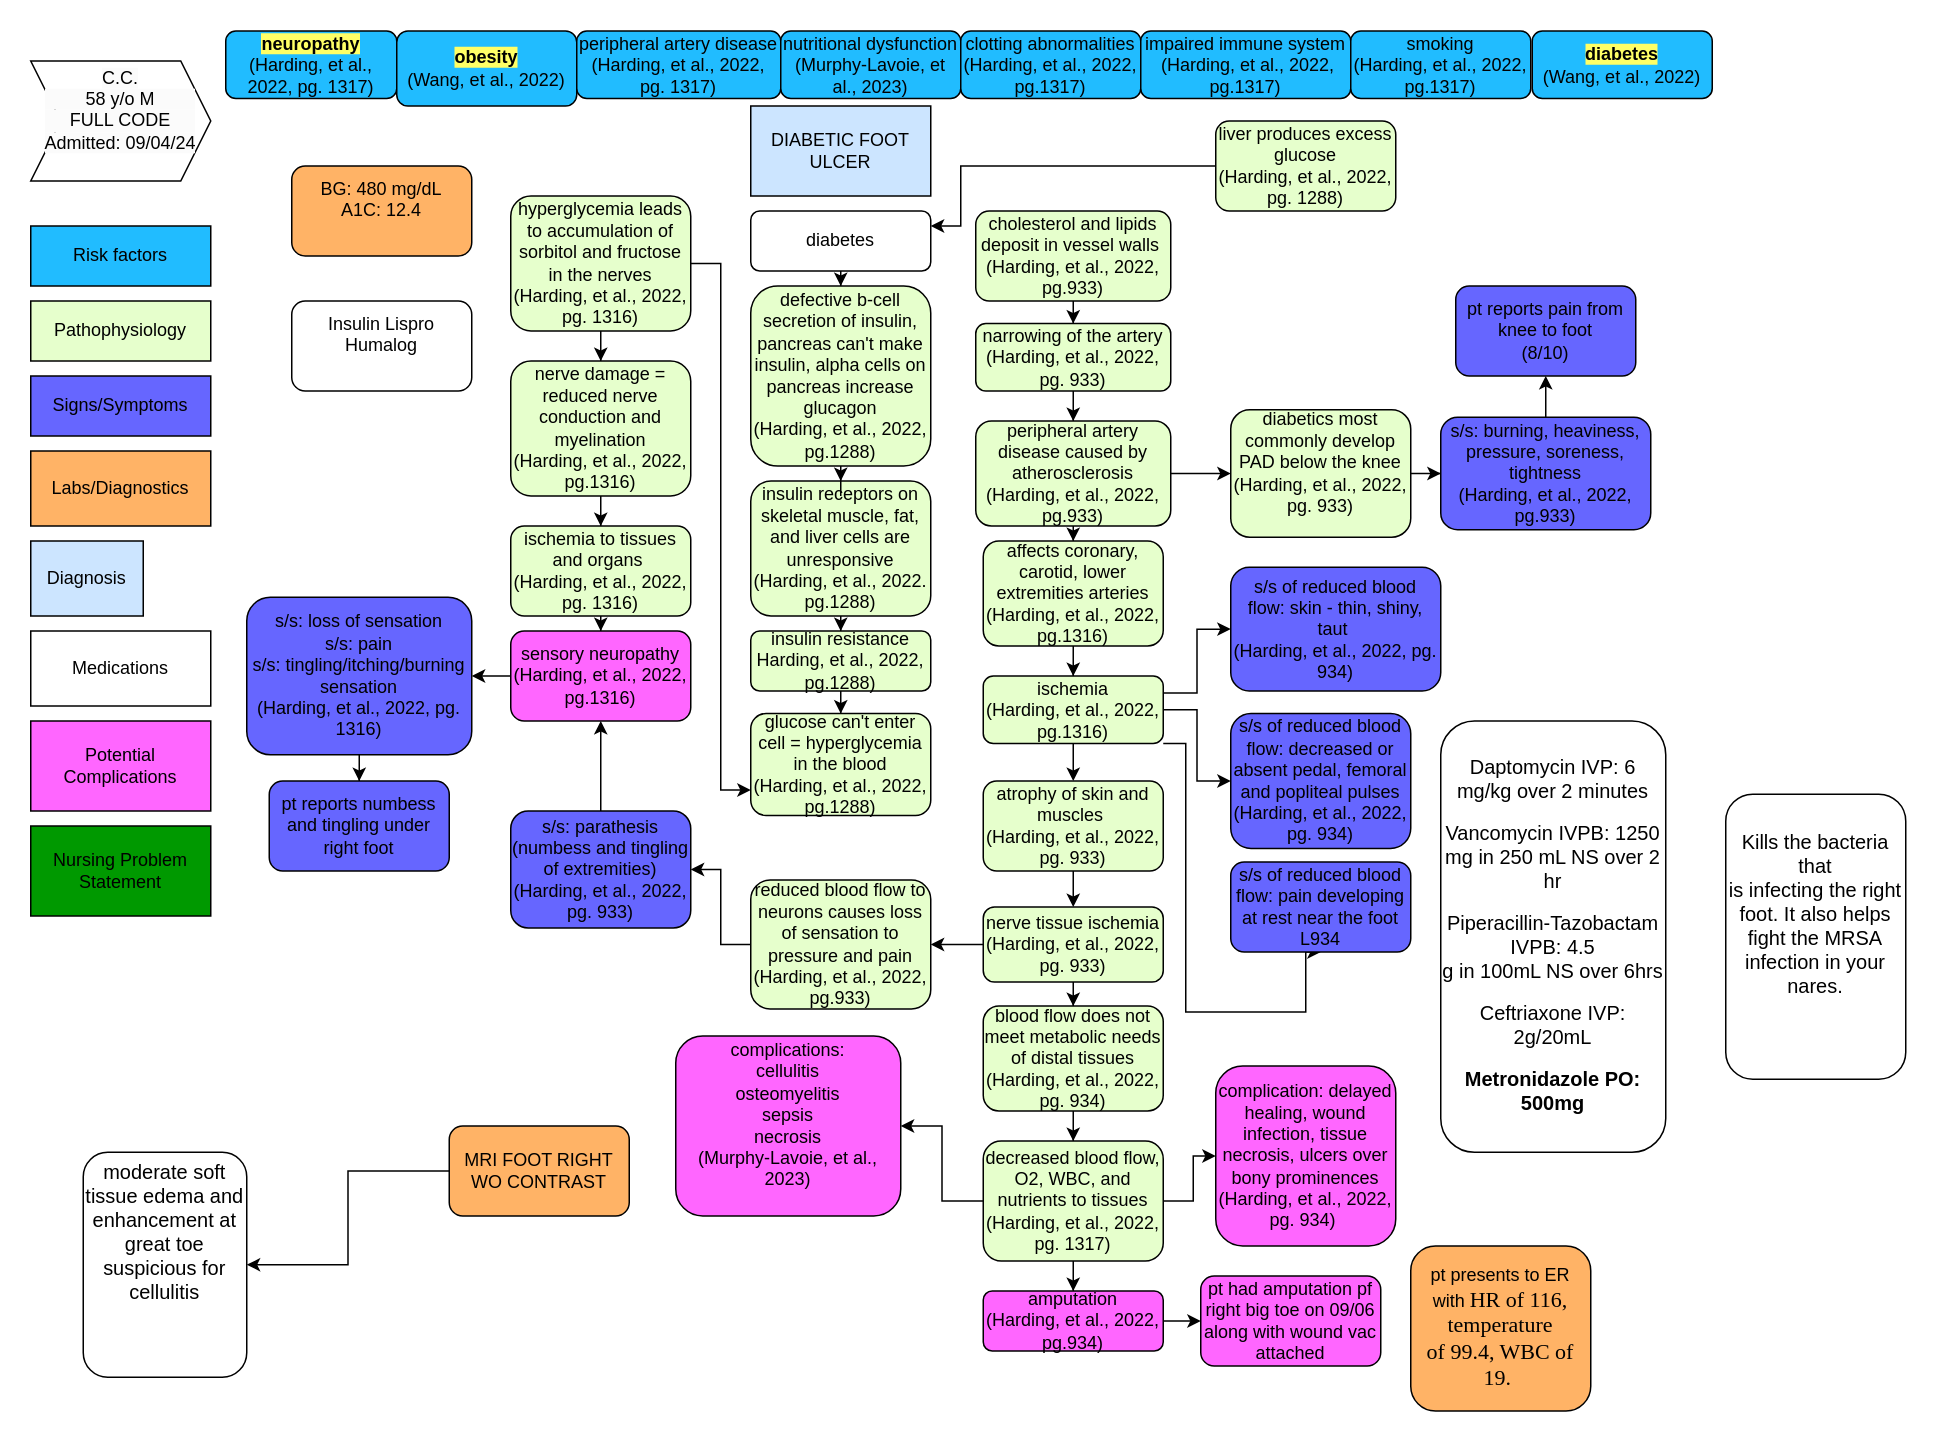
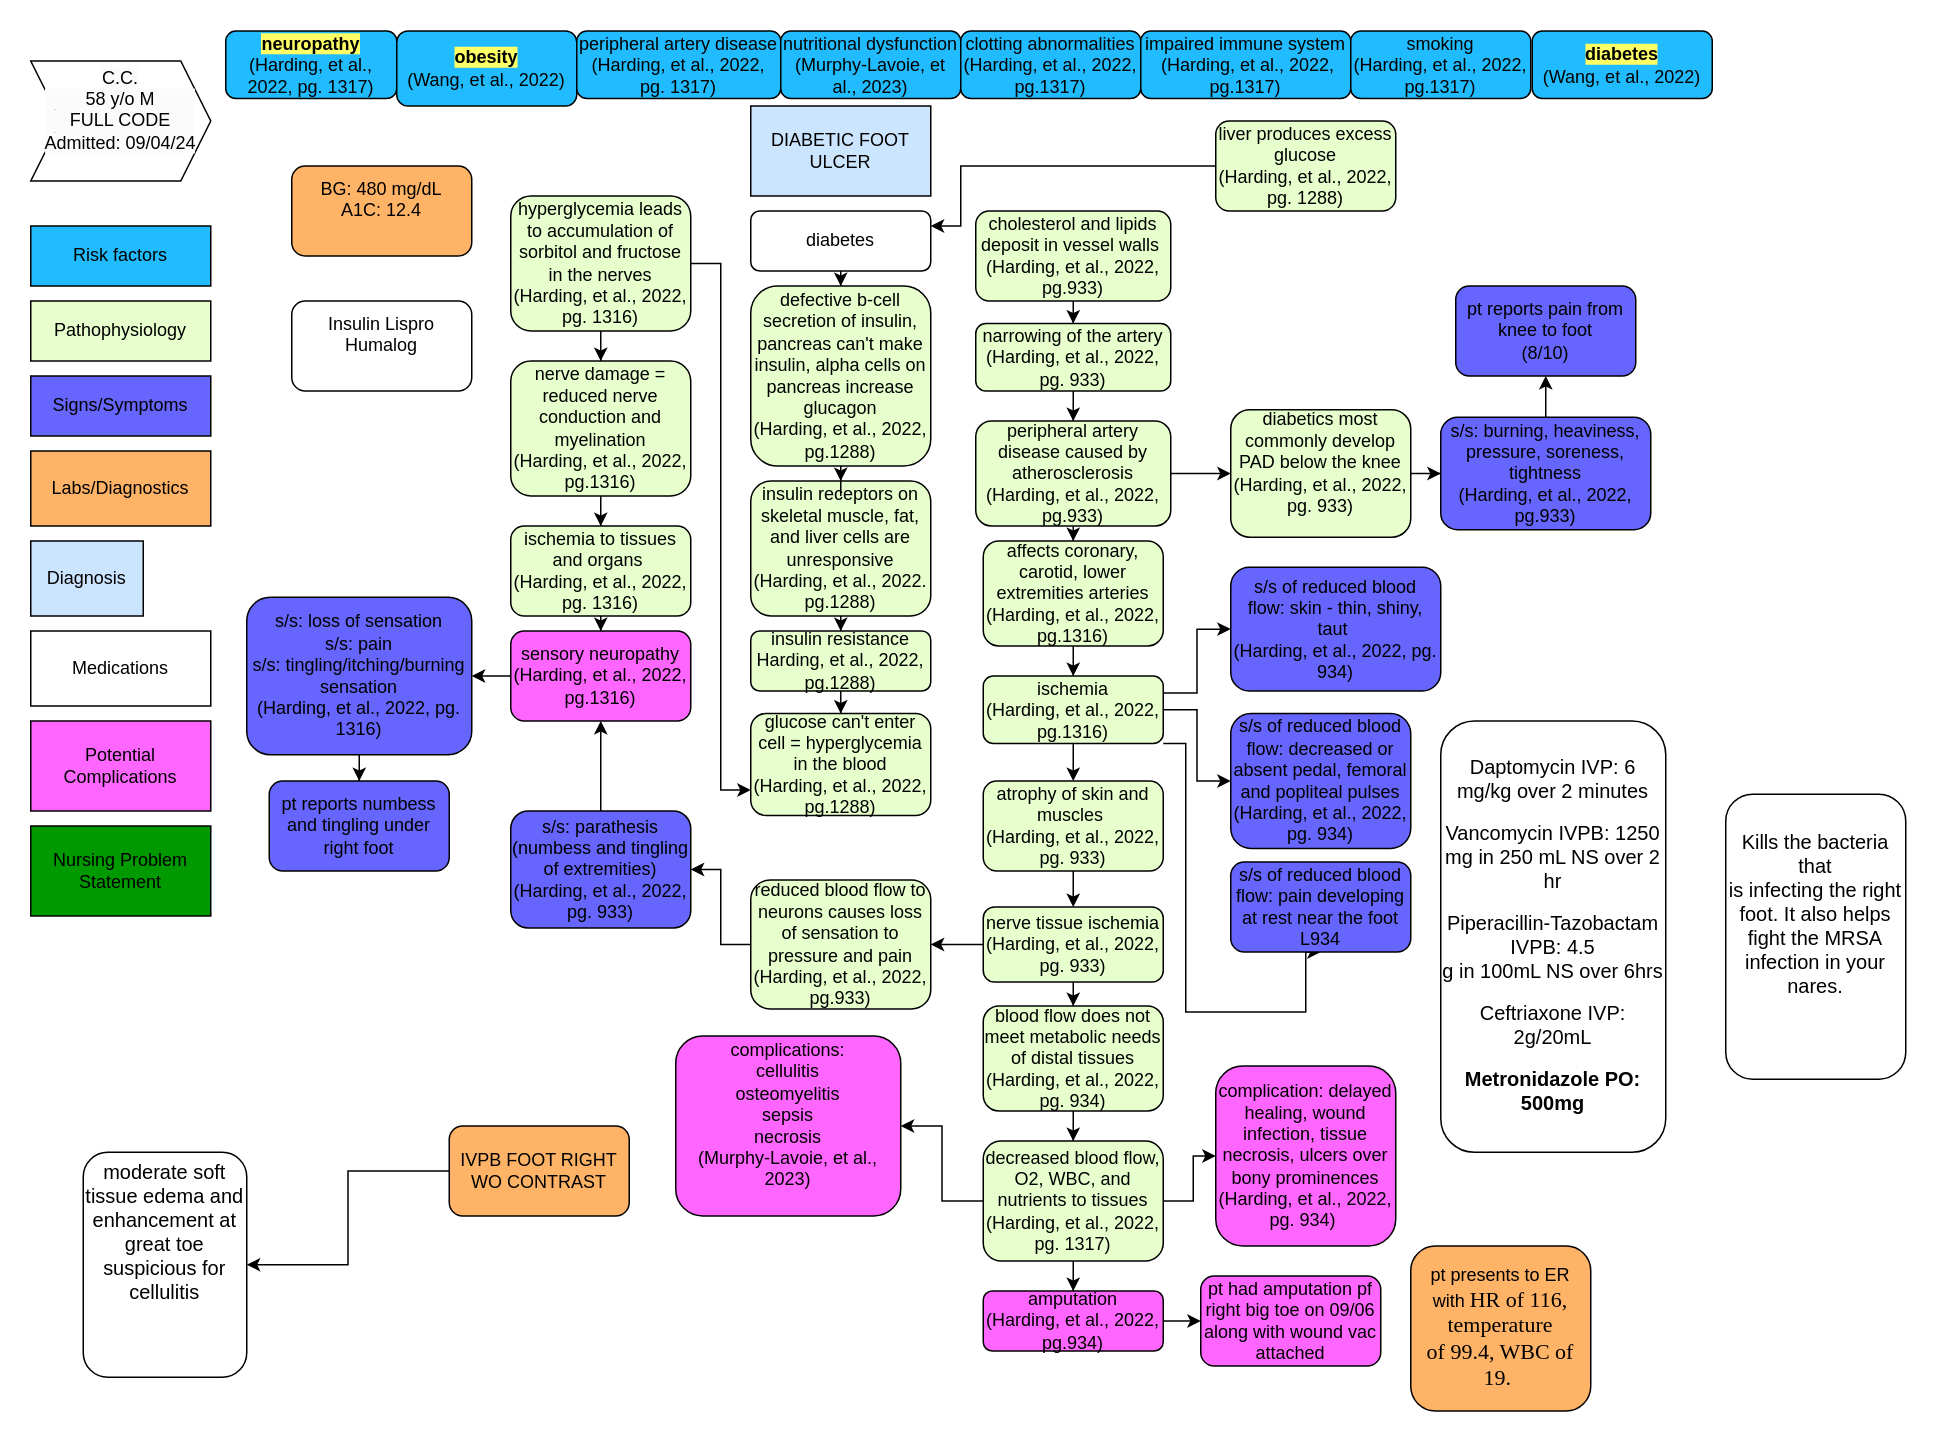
(539, 1171) -> (539, 1171)
